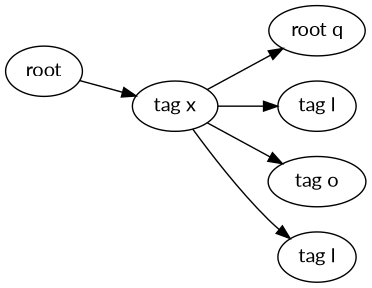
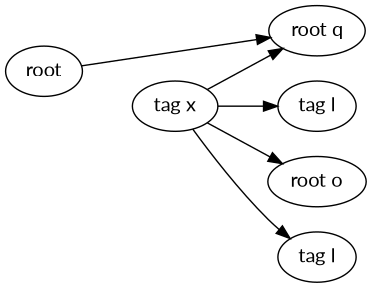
(101, 86) -> (169, 53)
(317, 182) -> (317, 182)
